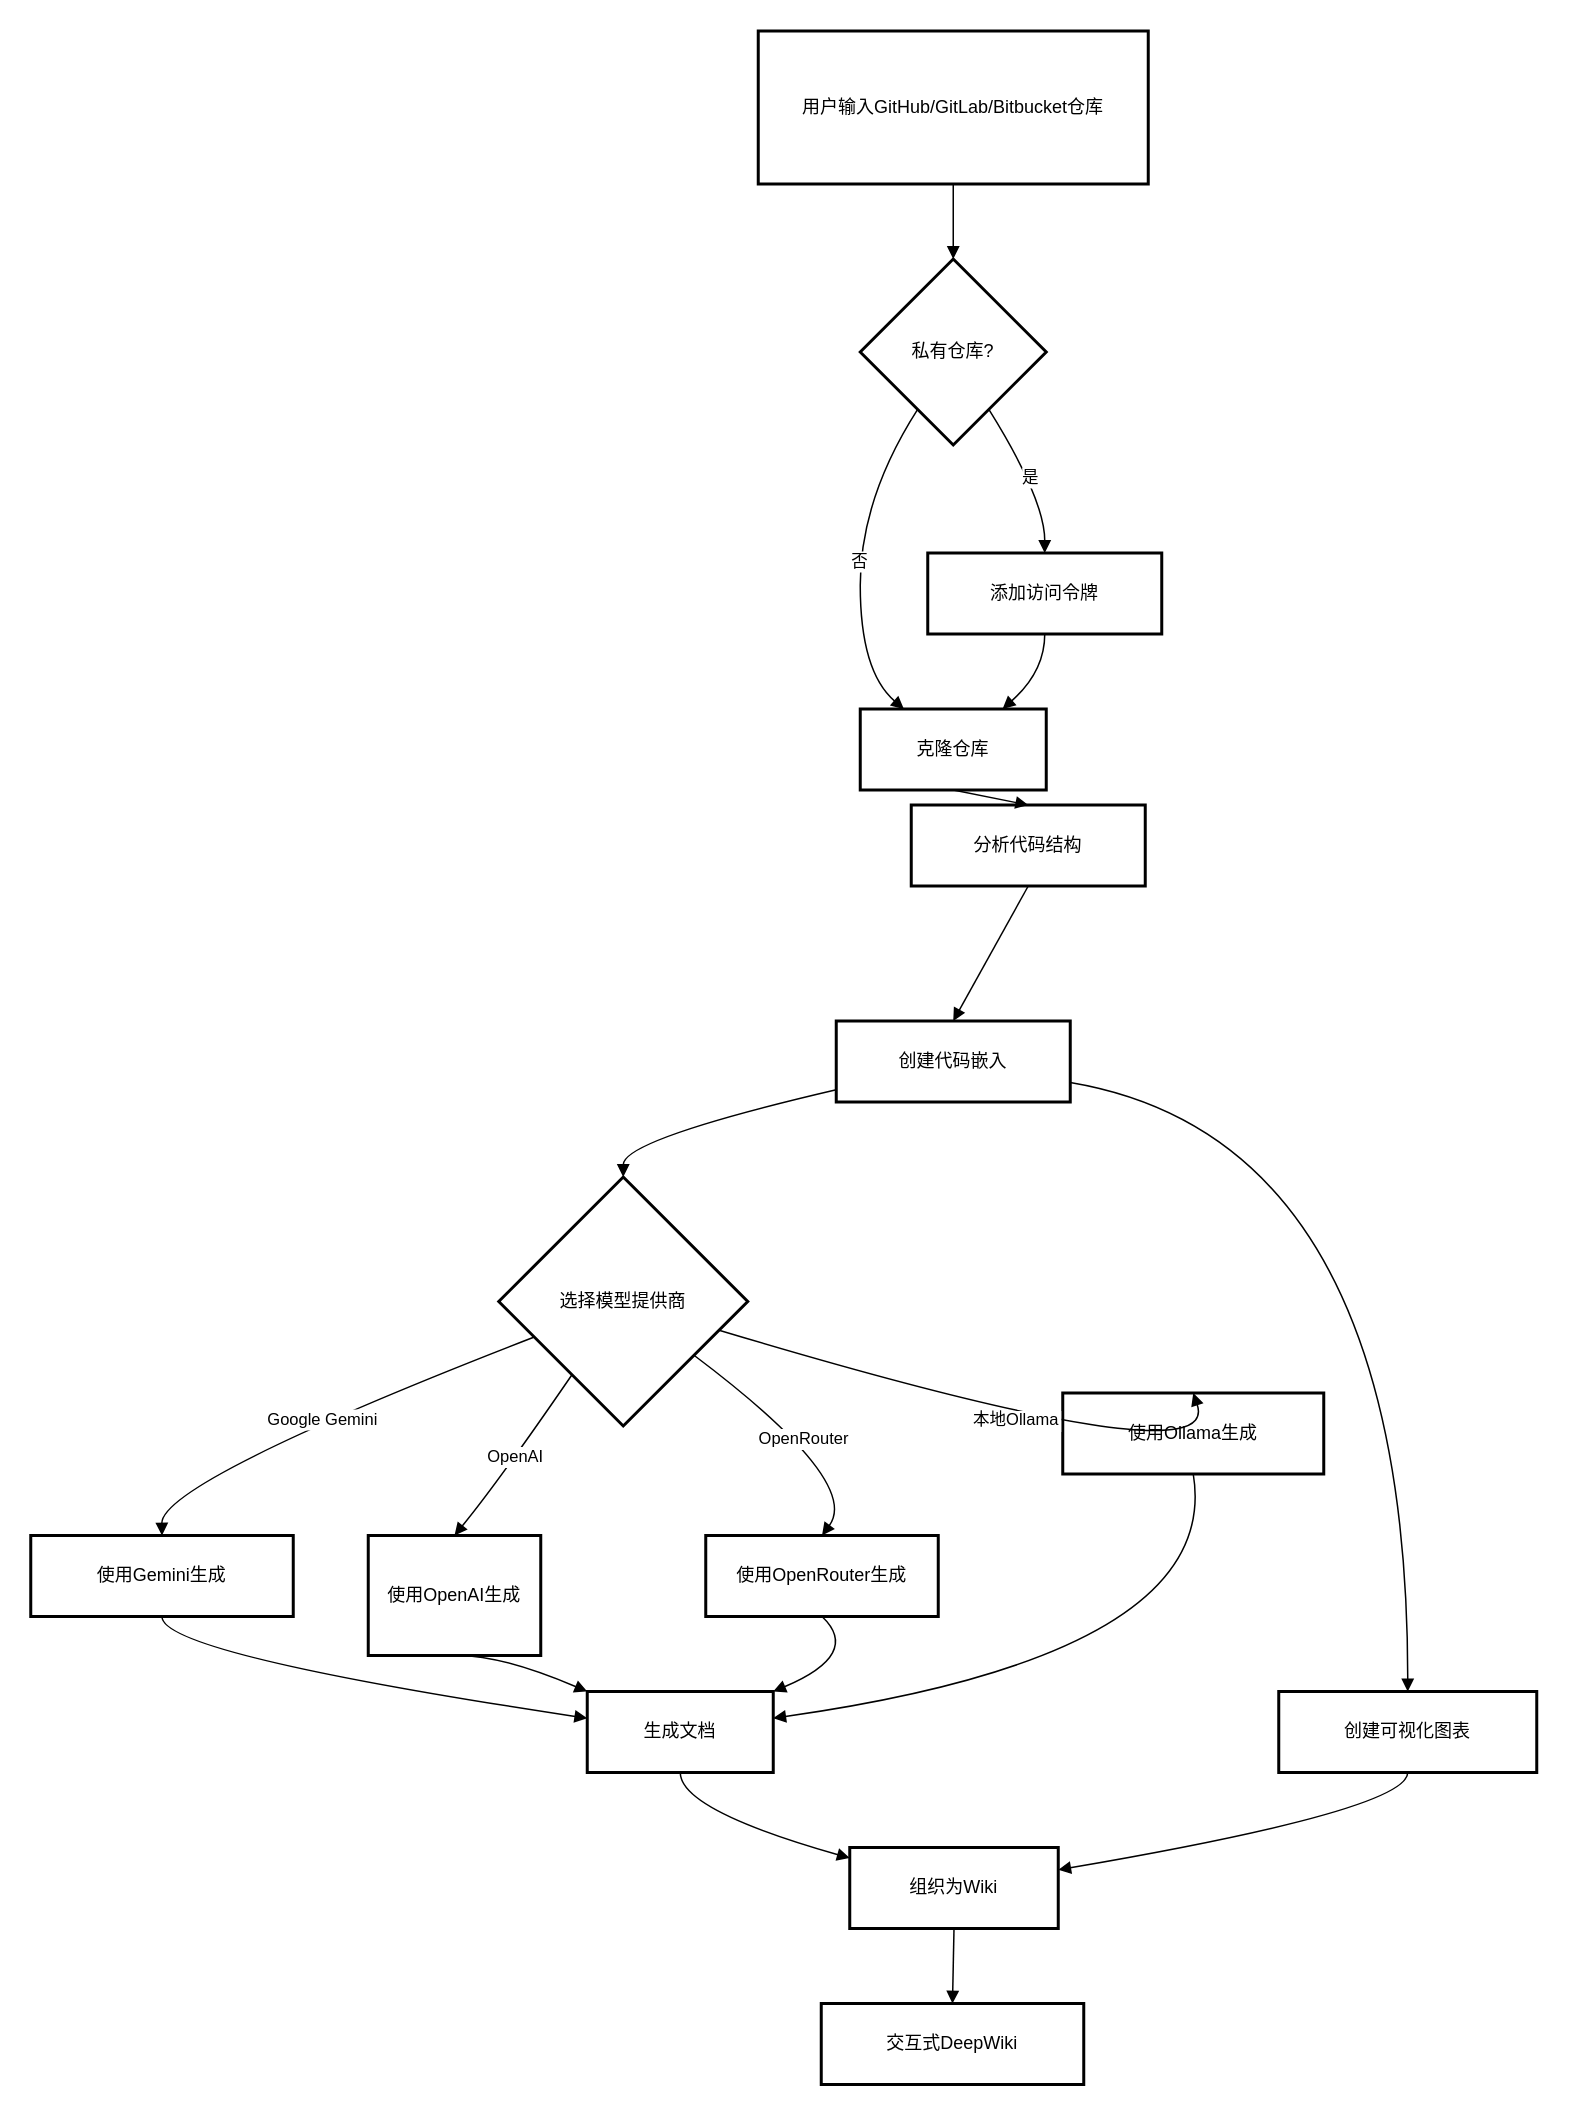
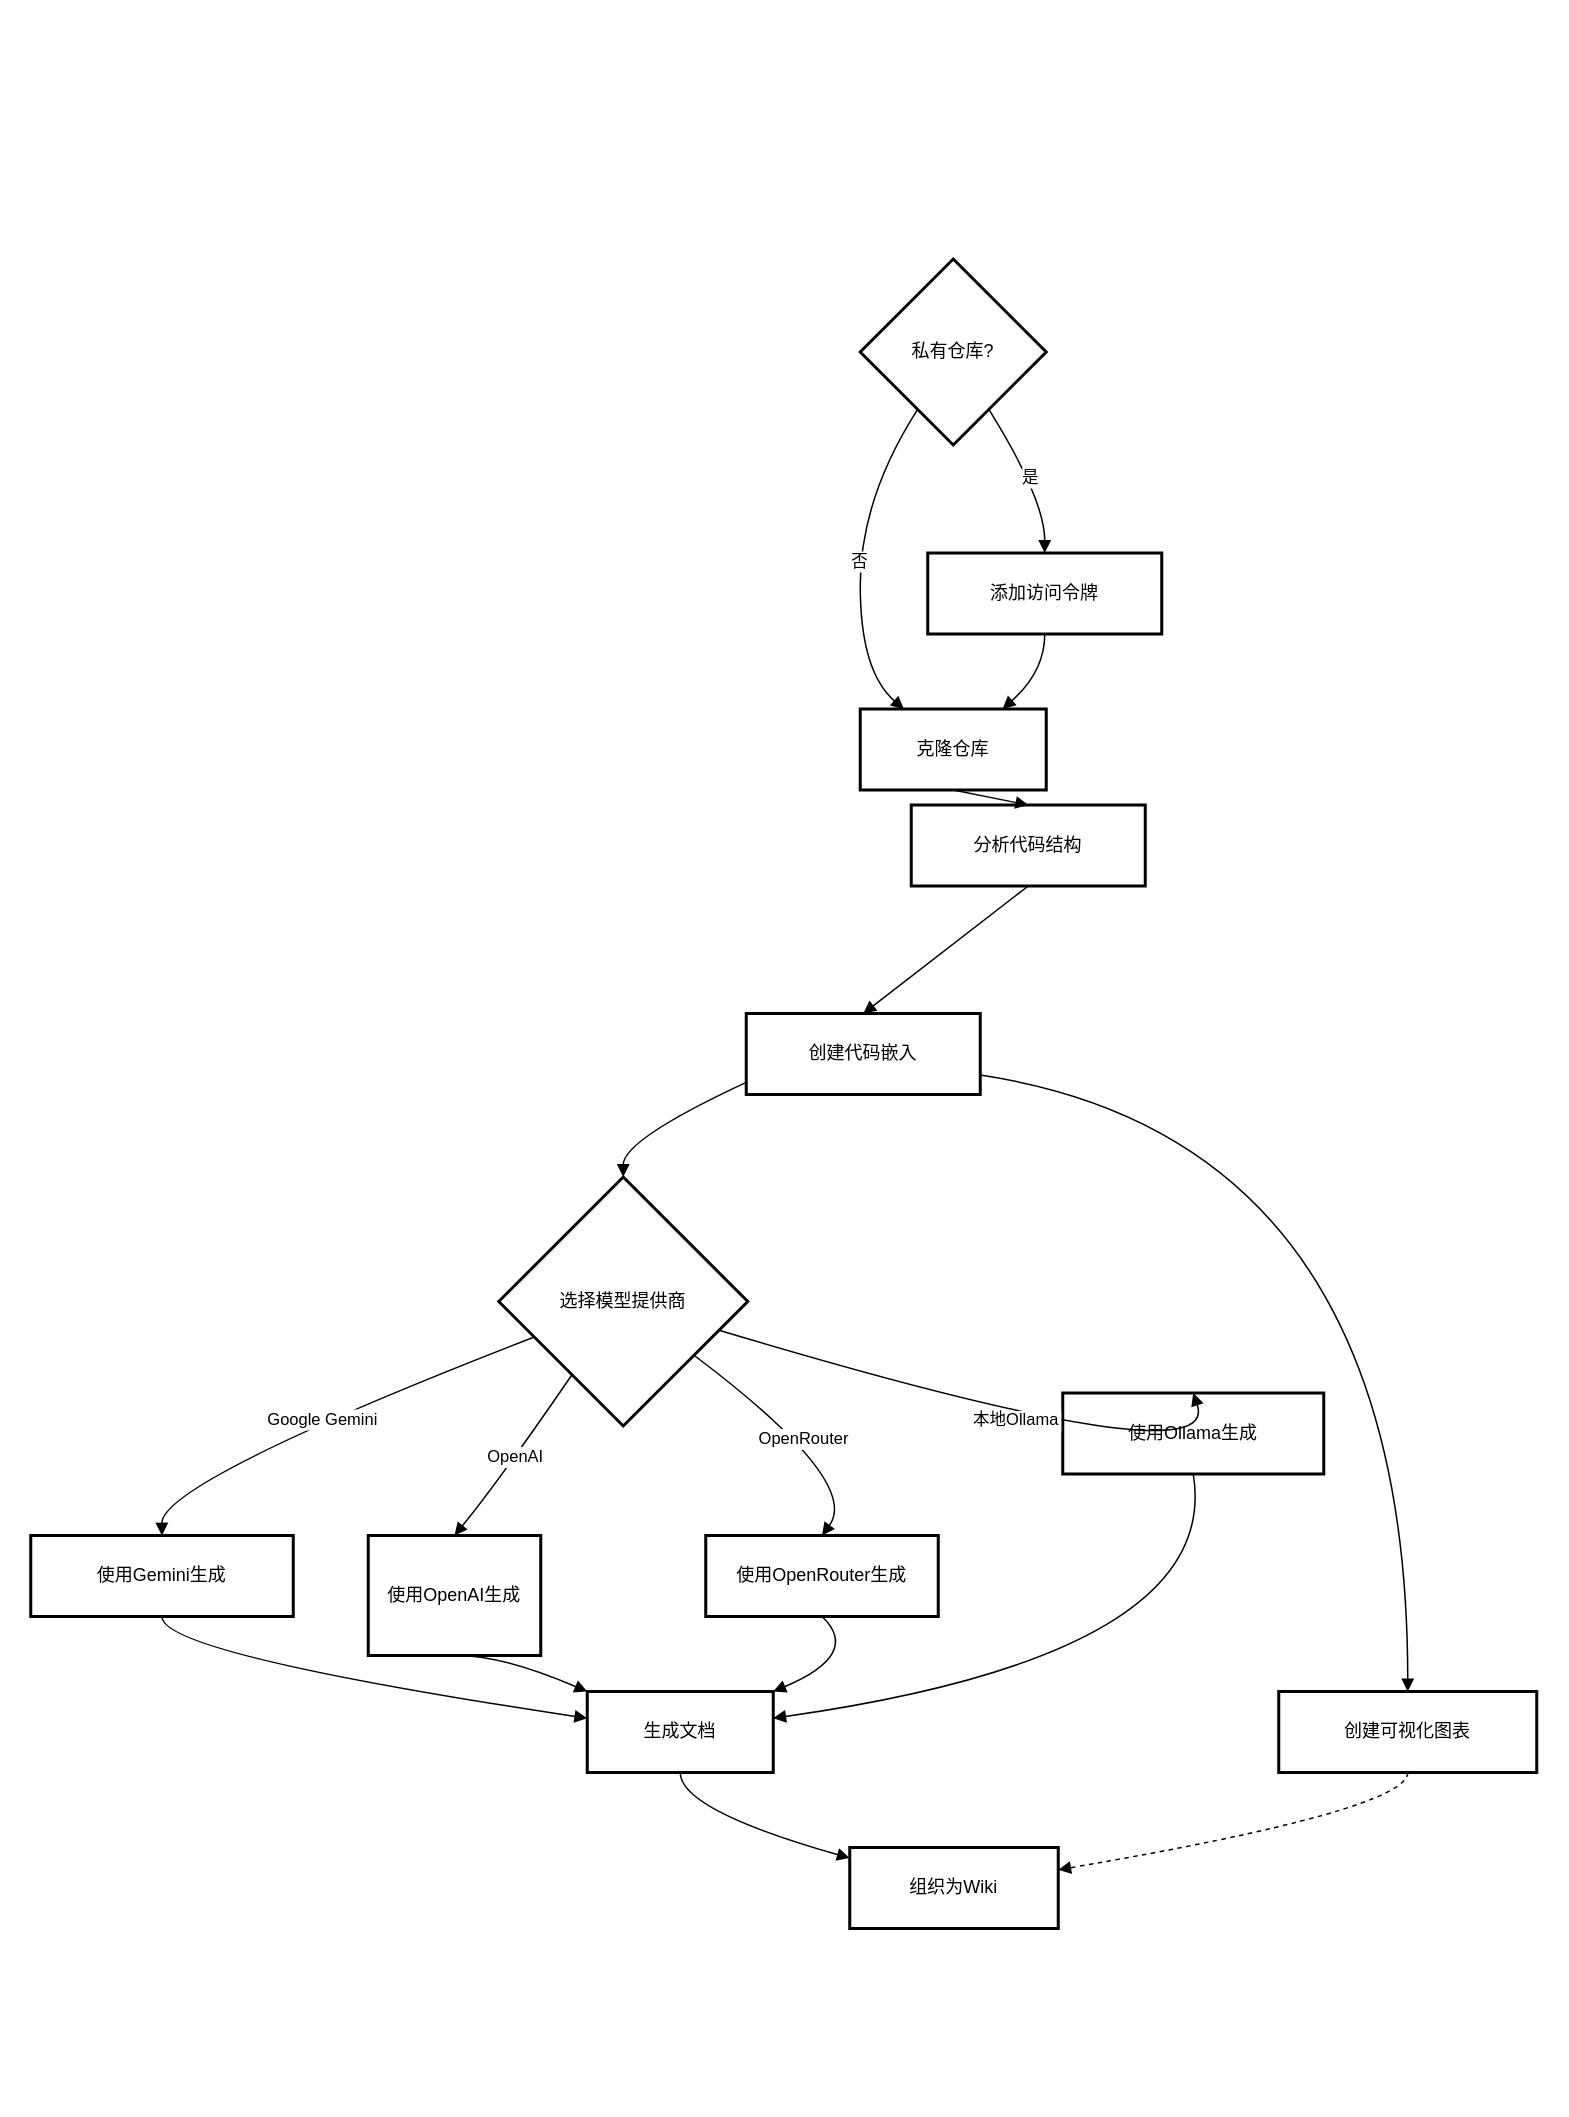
(953, 107) -> none
(953, 216) -> none
(953, 1061) -> (863, 1054)
(1244, 1834) -> (1244, 1834)
(953, 1960) -> none
(953, 2044) -> none
